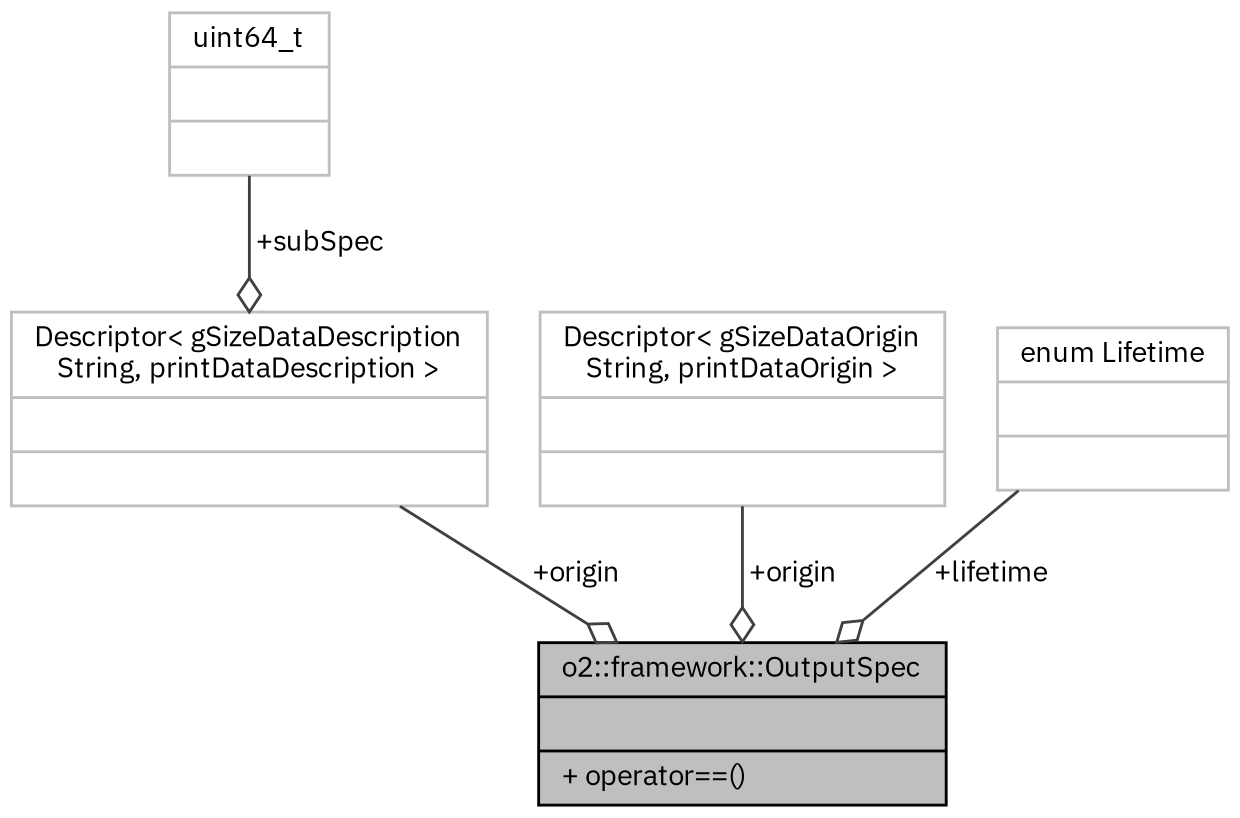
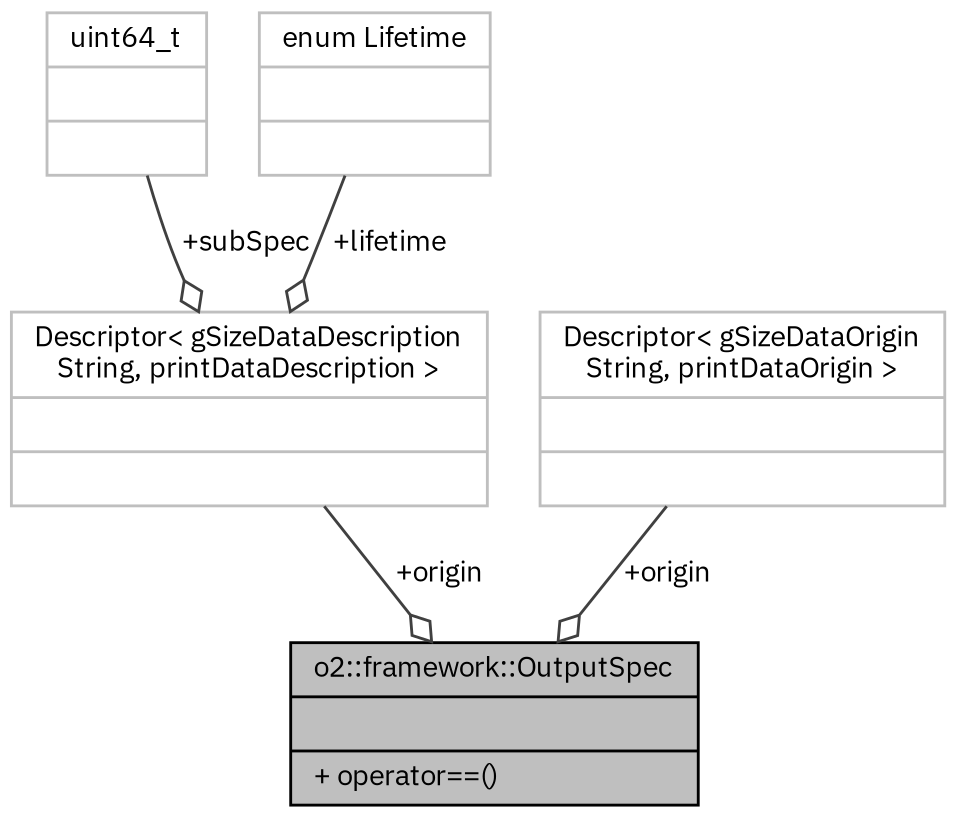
(941, 555) -> (325, 228)
